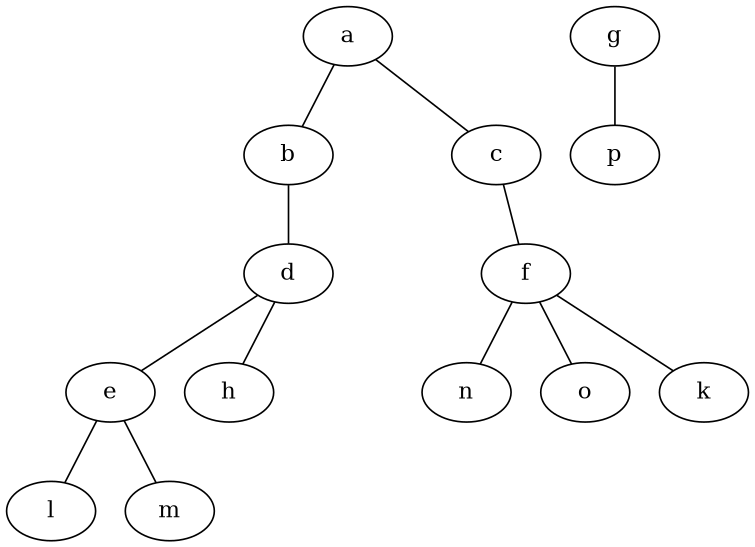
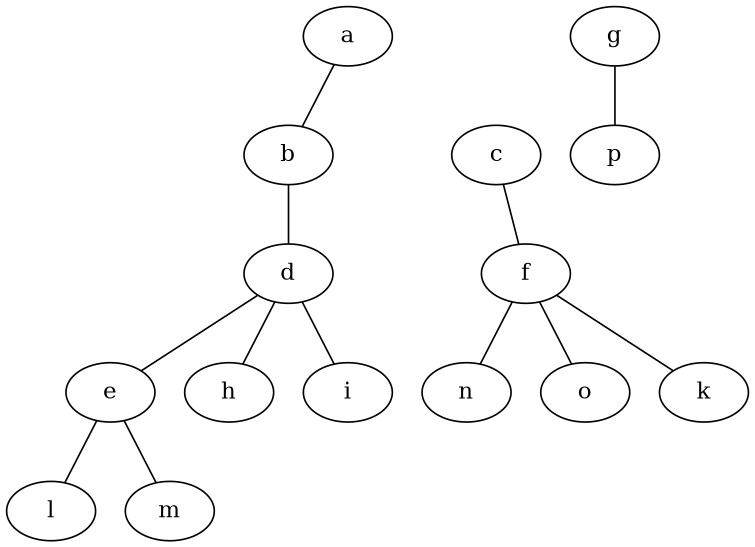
(422, 96) -> none
none -> (348, 392)
